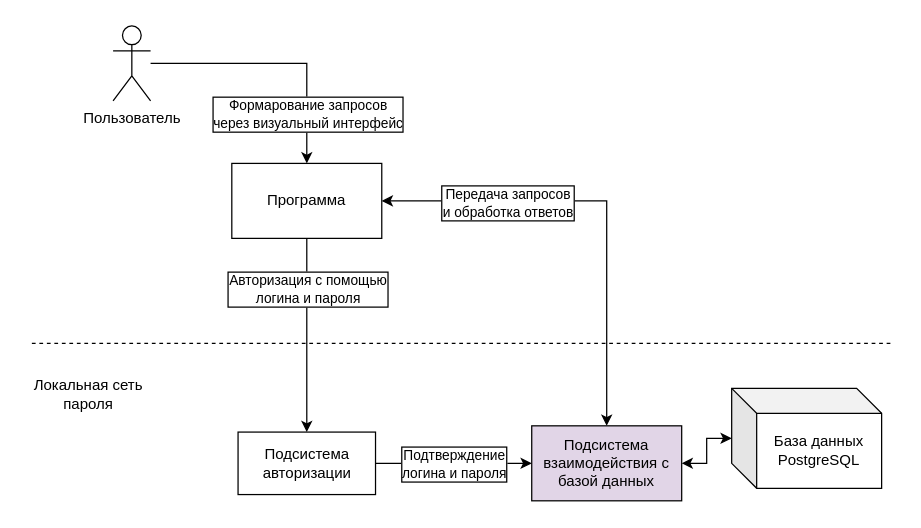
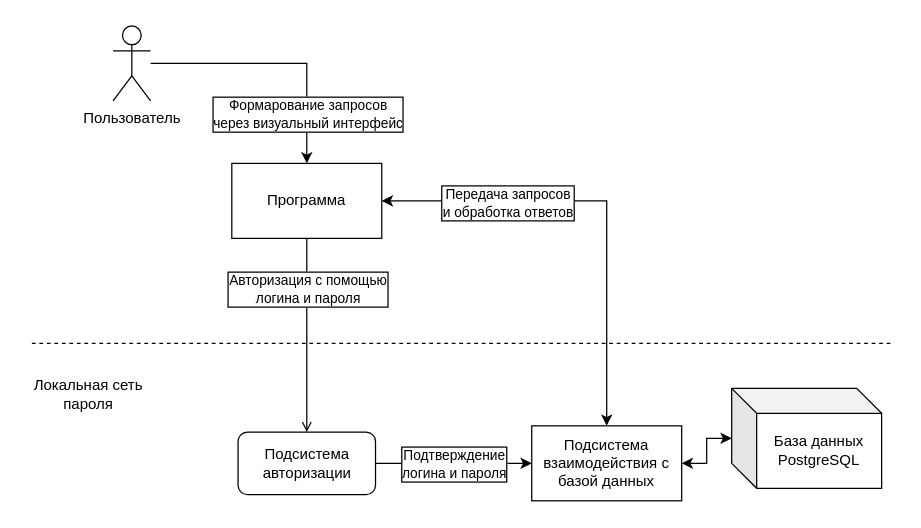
(307, 422) -> (307, 424)
(307, 463) -> (307, 463)
(607, 463) -> (607, 463)
